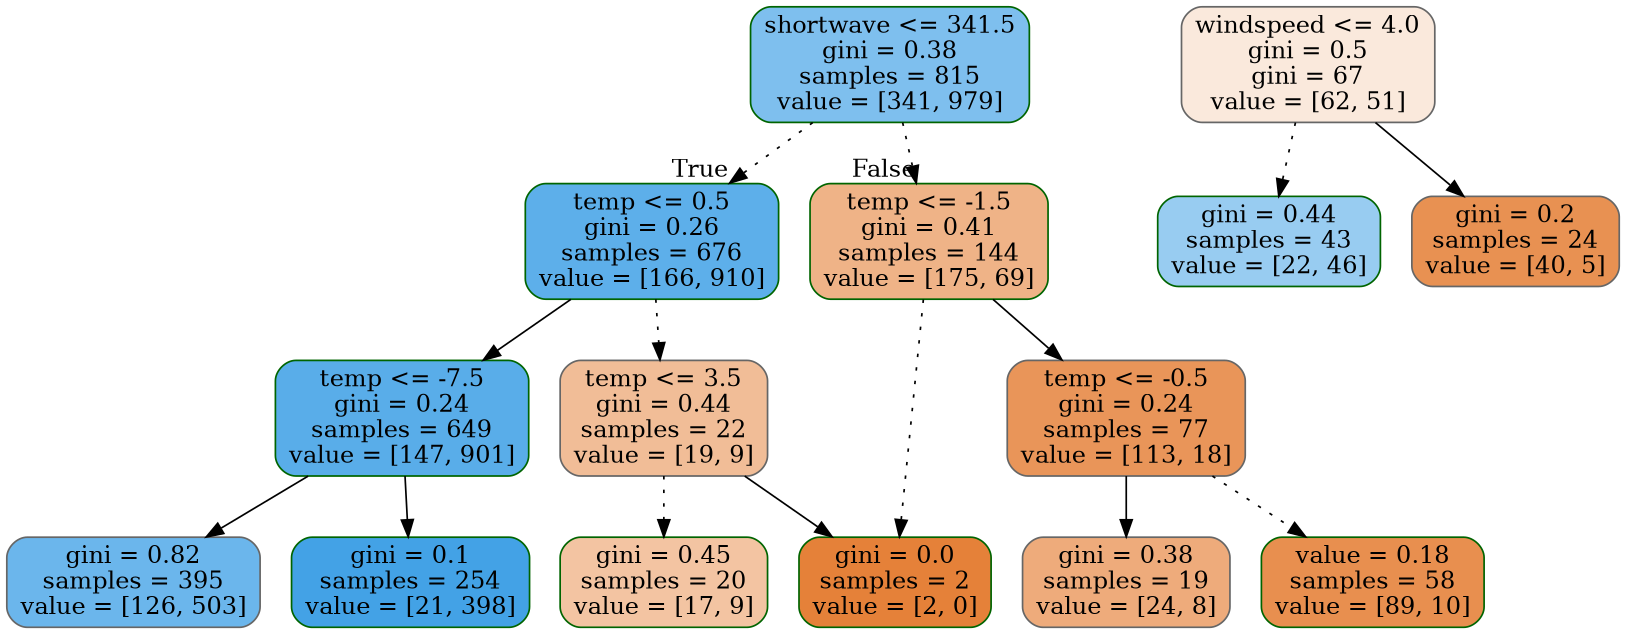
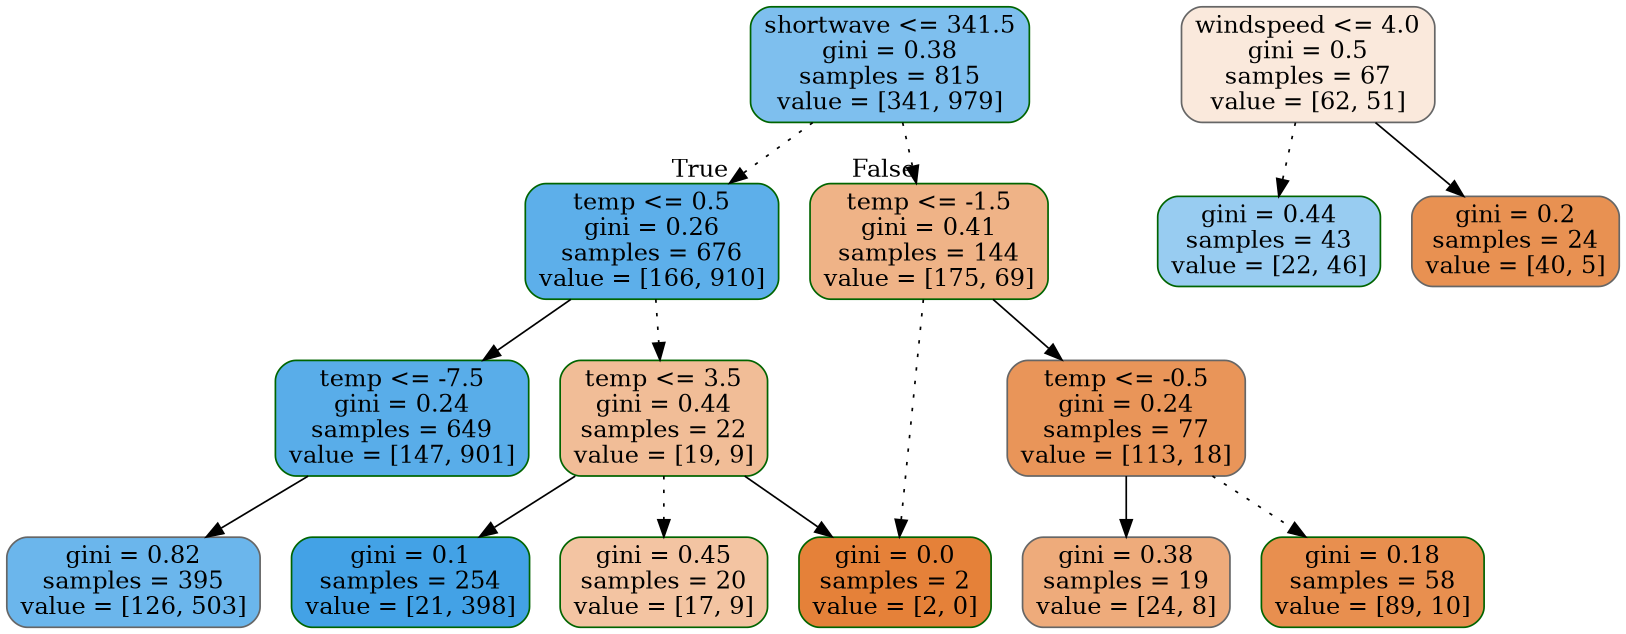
(1308, 65) -> (1308, 65)
(664, 418) -> (664, 418)
(406, 498) -> (535, 502)
(1373, 582) -> (1373, 582)
